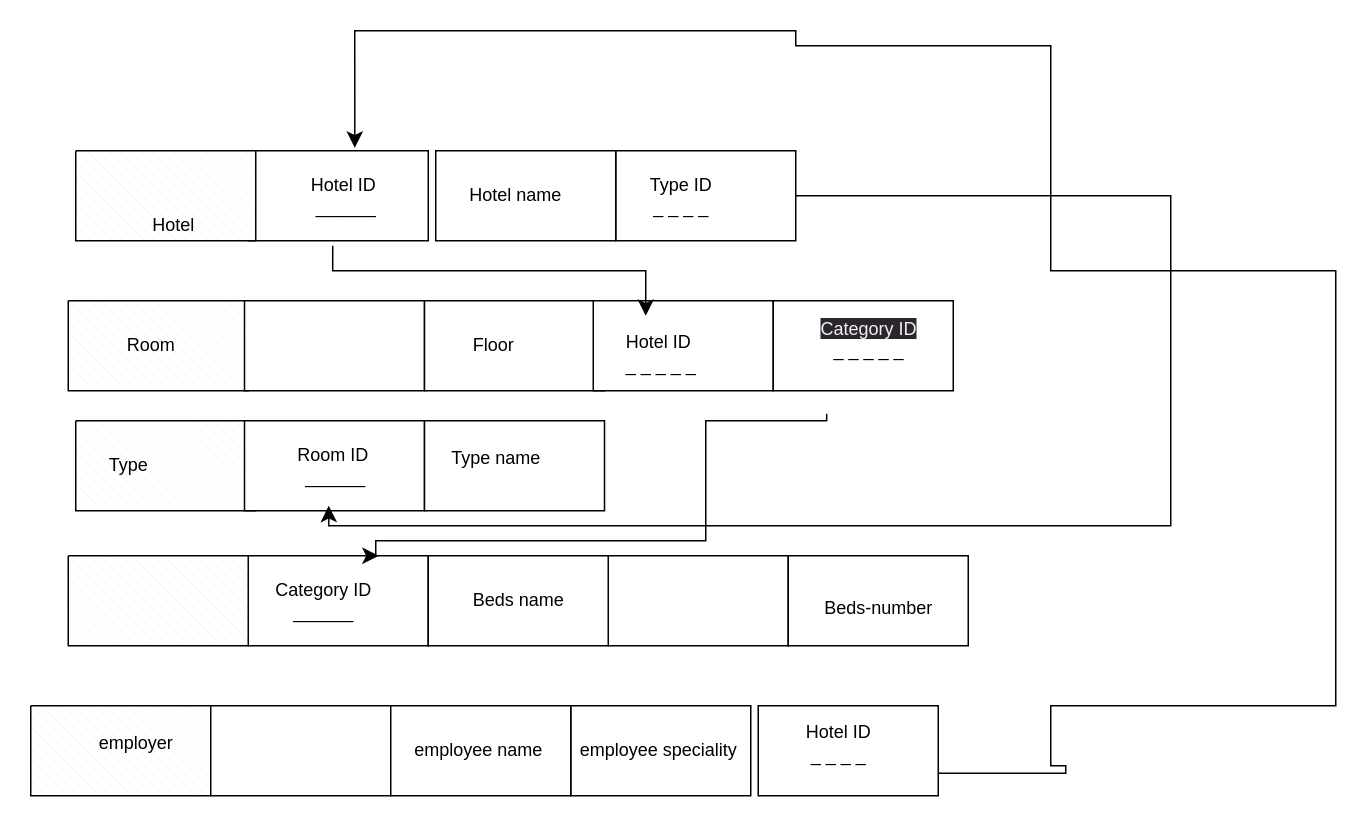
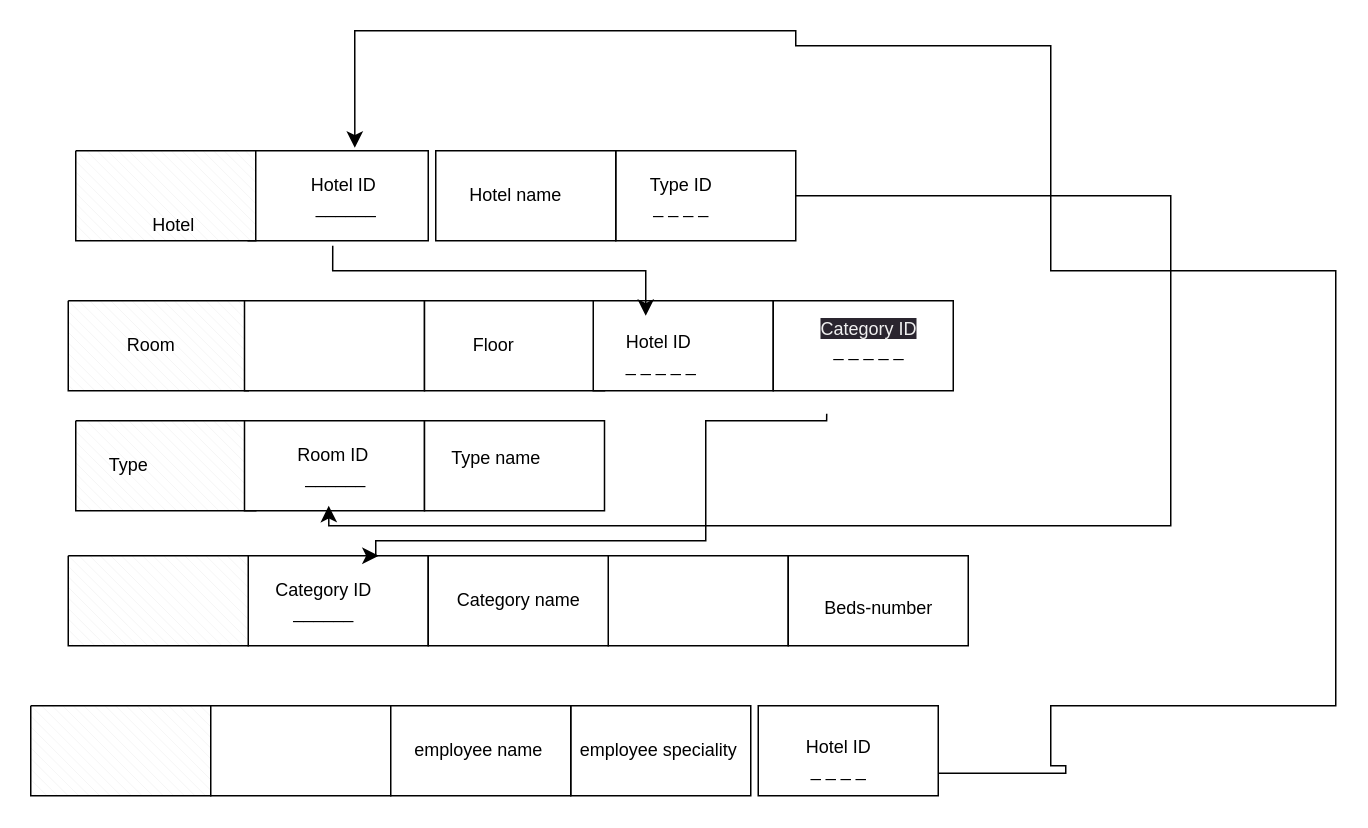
(519, 601) -> (519, 601)
(136, 743) -> none
(841, 743) -> (841, 758)
